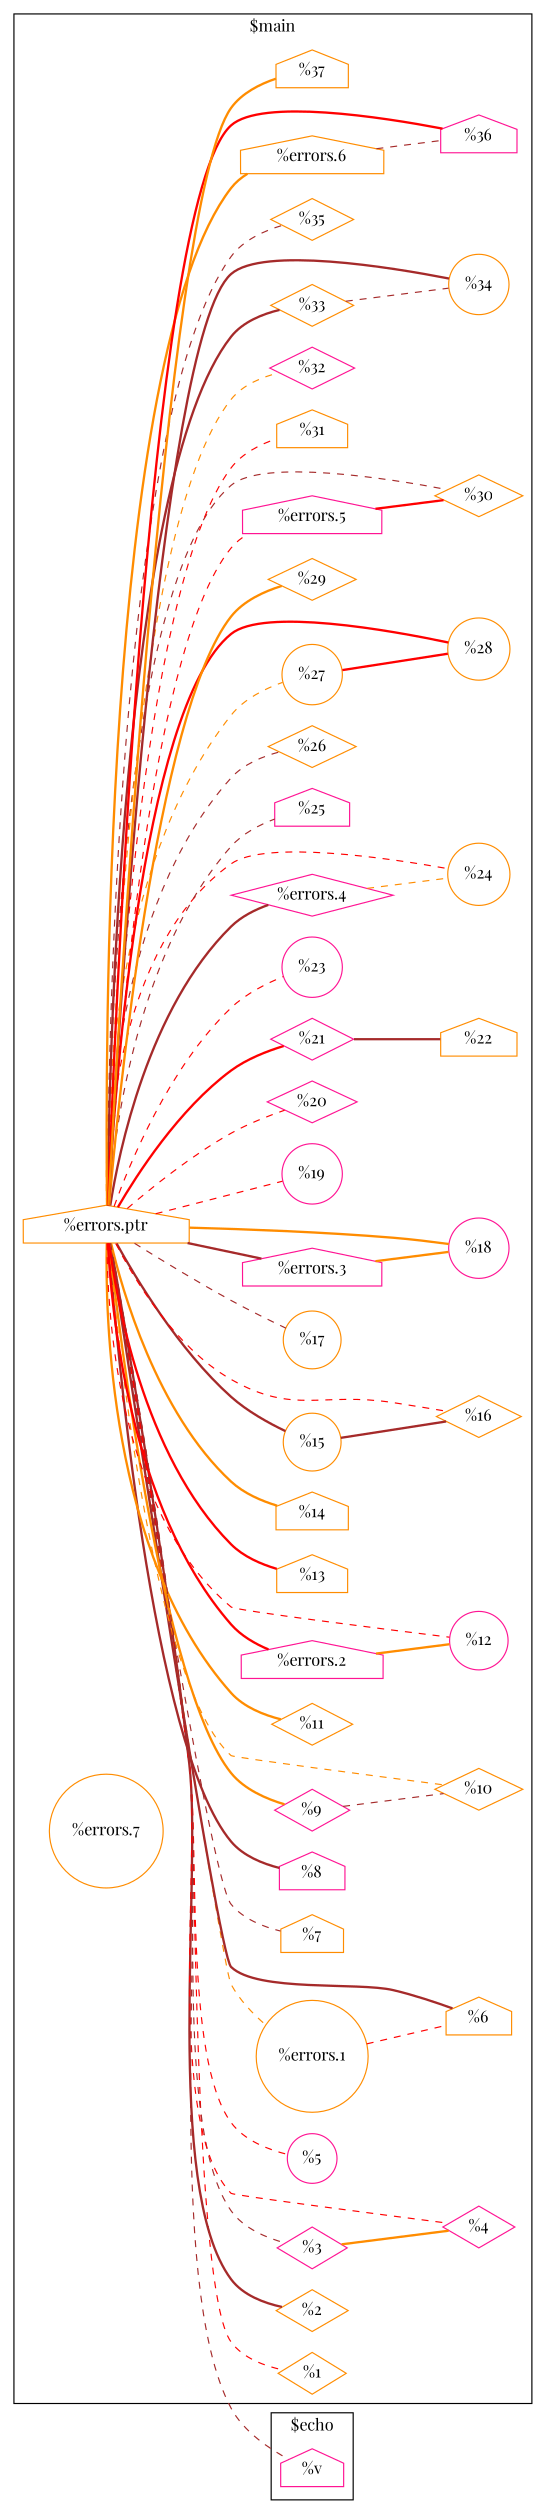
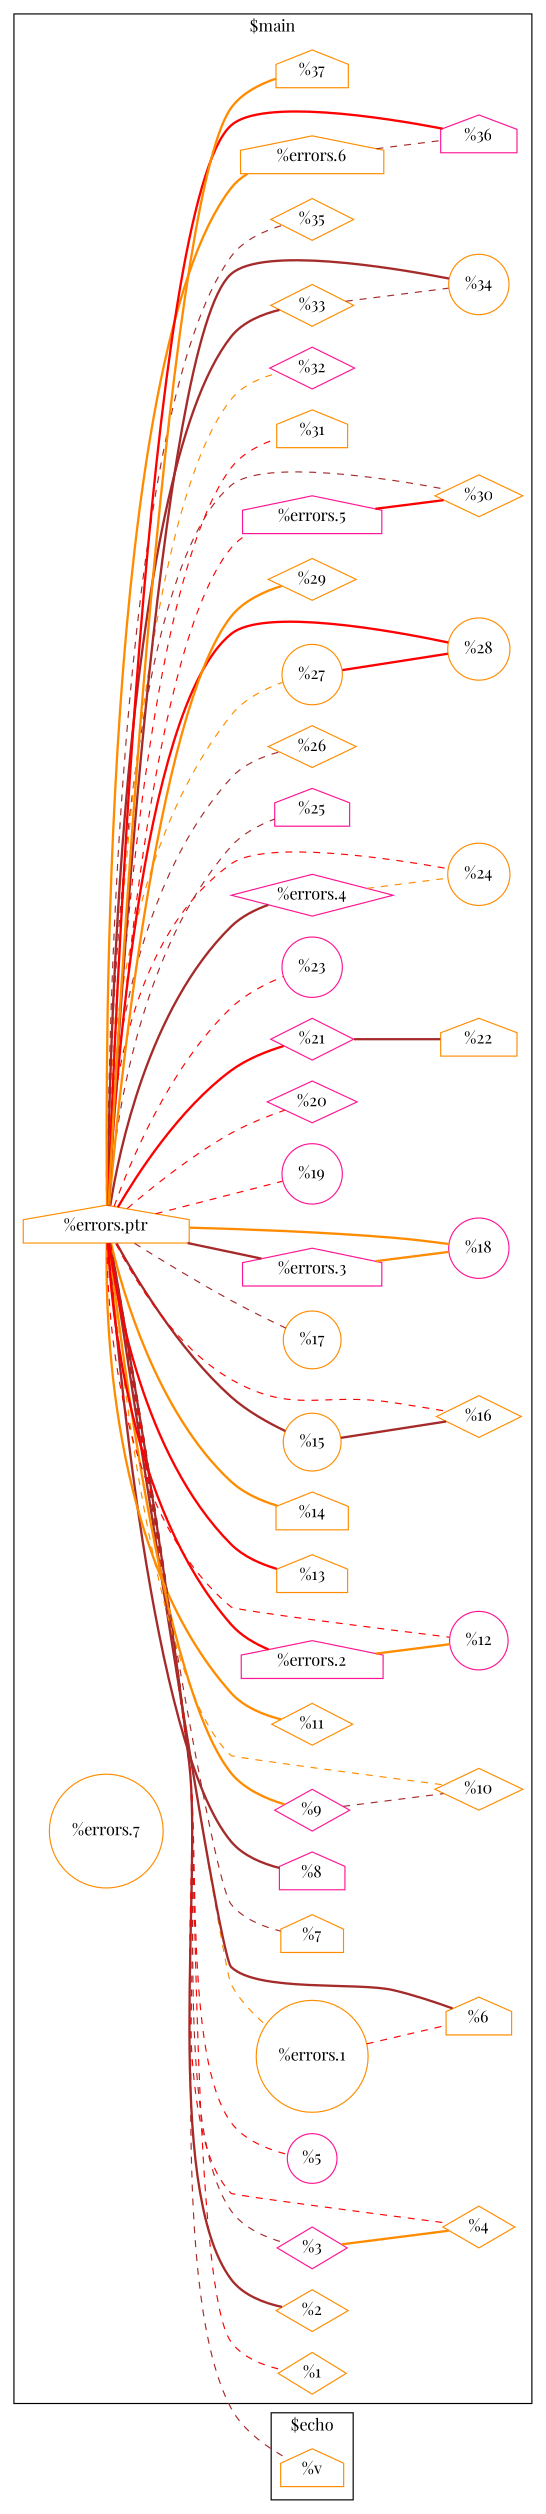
(479, 2227) -> (479, 2227)
(312, 2470) -> (312, 2470)
